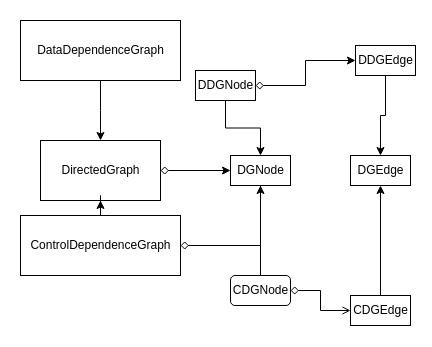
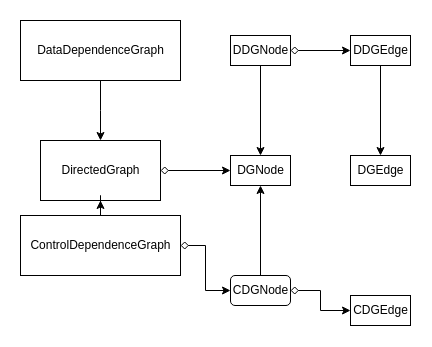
(386, 61) -> (381, 51)
(226, 86) -> (261, 51)
(261, 188) -> (261, 247)
(381, 244) -> none
(230, 246) -> (206, 276)
(344, 311) -> (342, 311)
